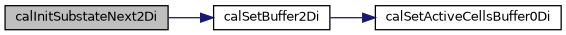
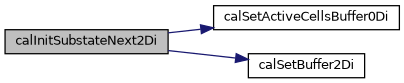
(346, 18) -> (184, 31)
